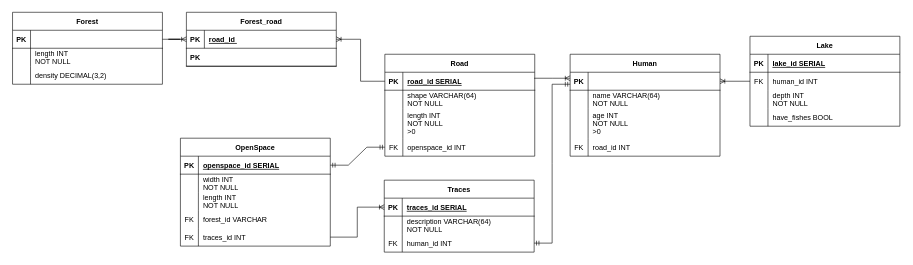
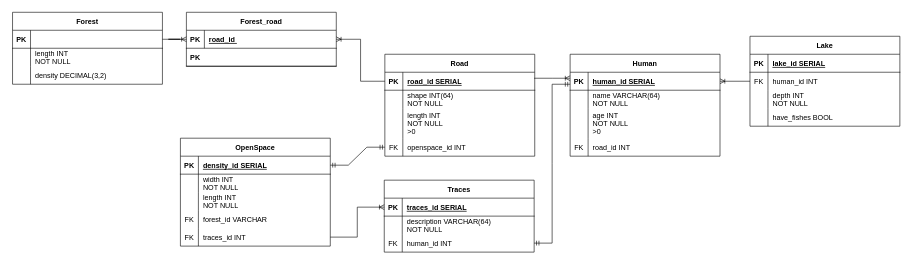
none -> (654, 81)
(441, 95) -> (433, 95)
(239, 166) -> (234, 166)
